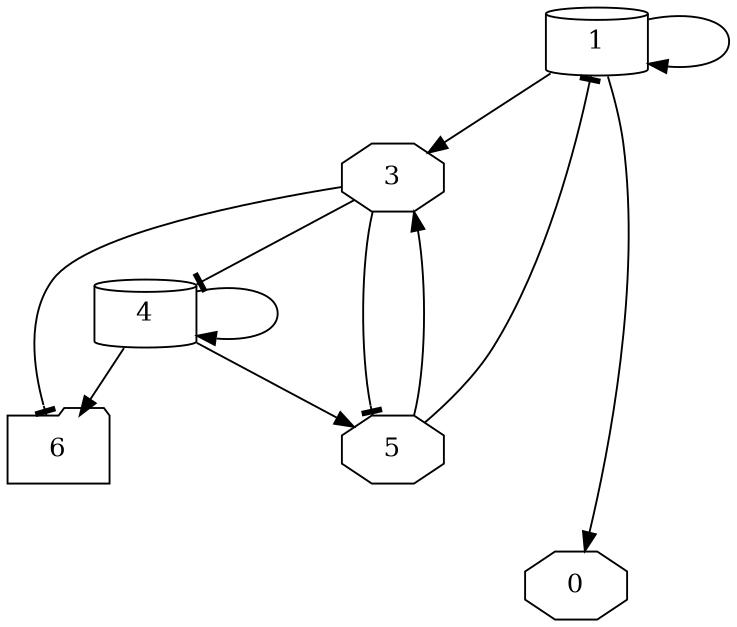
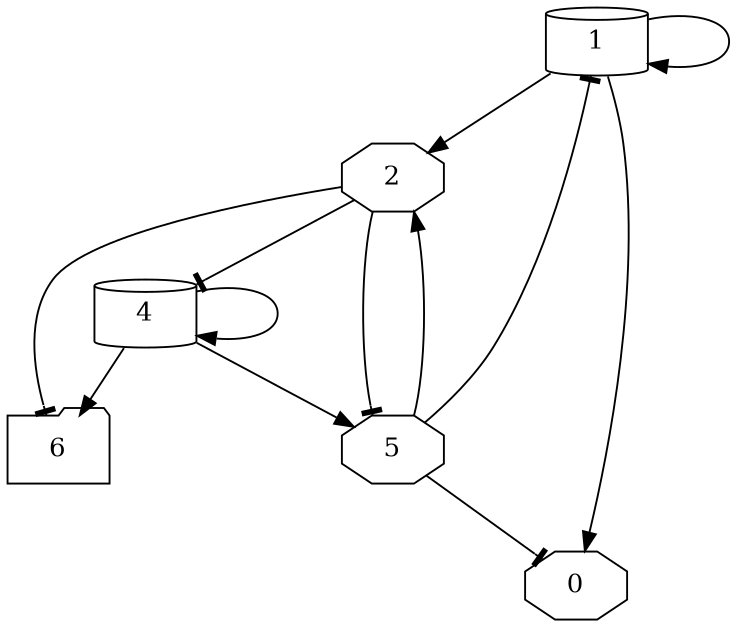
(393, 178) -> (393, 178)
none -> (481, 515)
